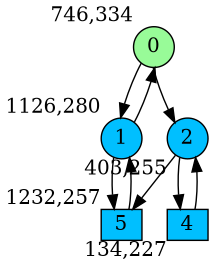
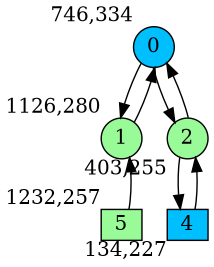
(154, 47) -> (154, 47)
(122, 138) -> (122, 138)
(188, 138) -> (188, 138)
(112, 176) -> none
(159, 177) -> (182, 97)
(122, 225) -> (122, 225)
